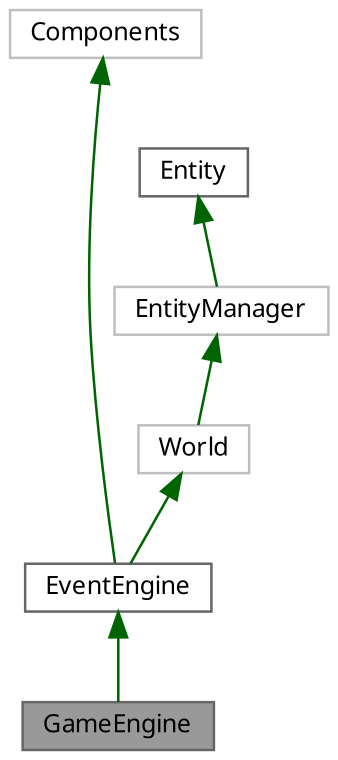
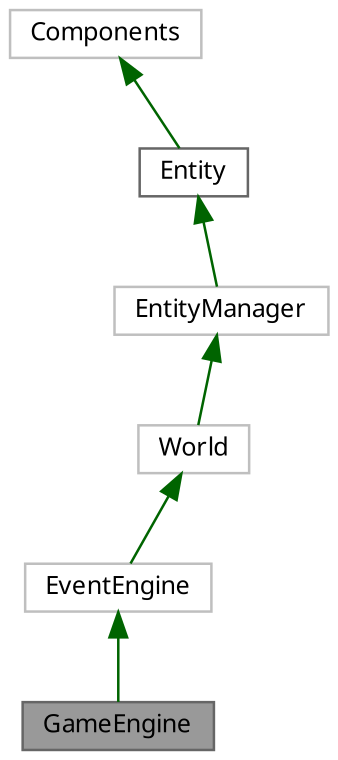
(90, 324) -> (157, 114)
(118, 588) -> (118, 588)
